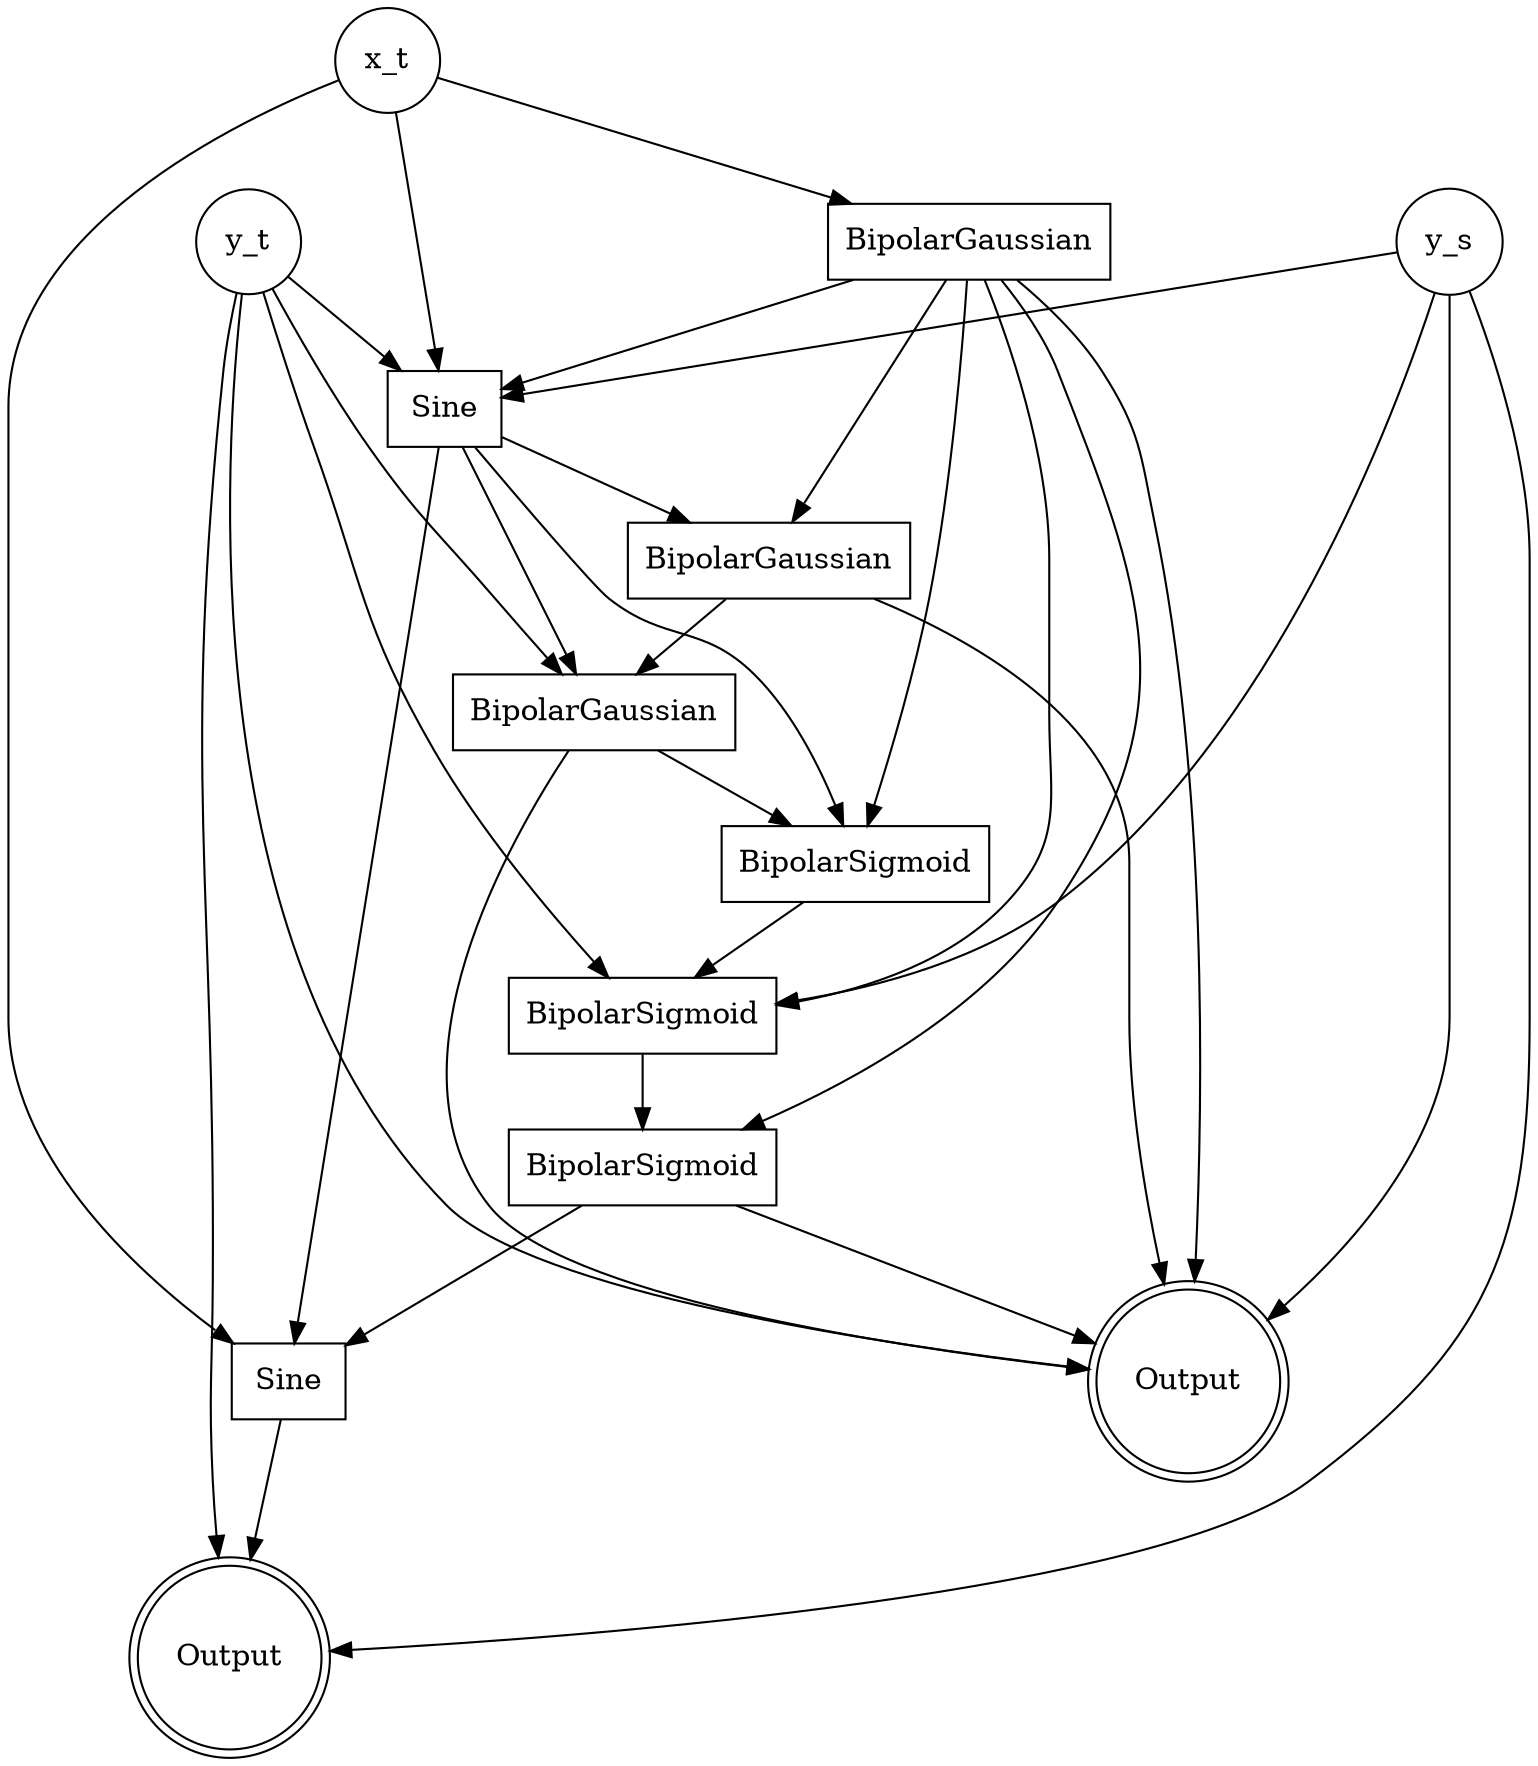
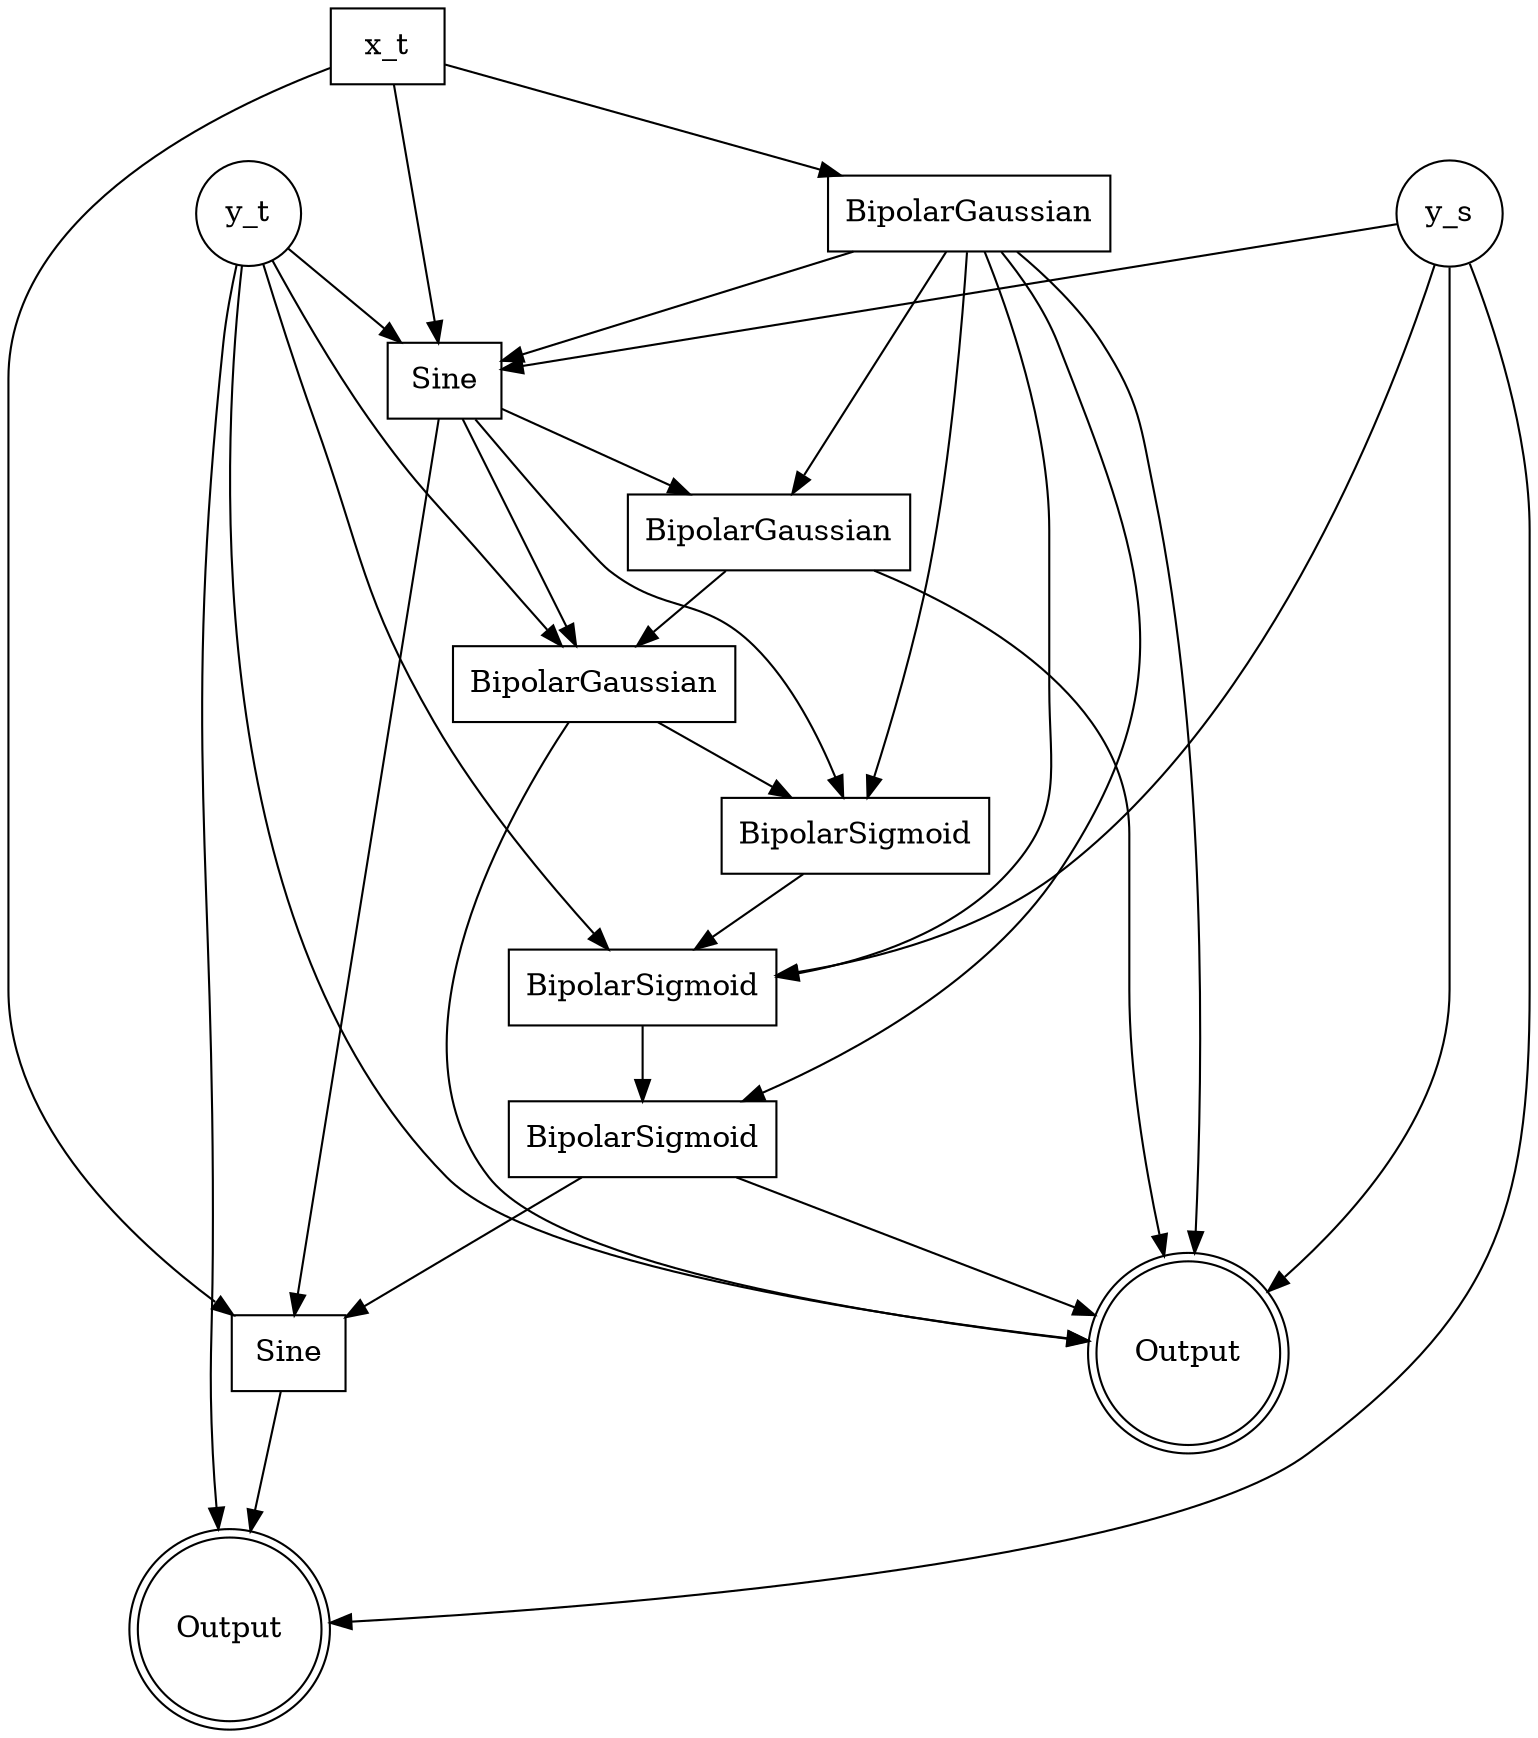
(388, 60) -> (388, 46)
